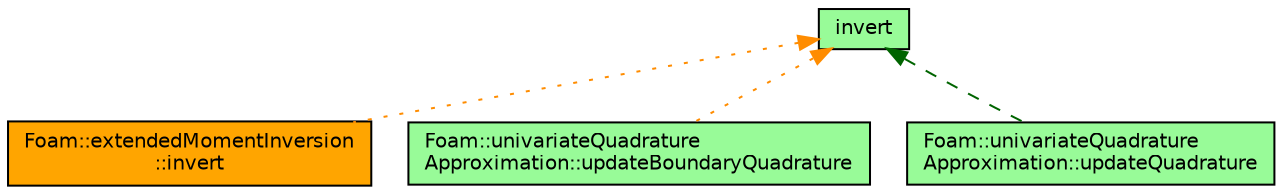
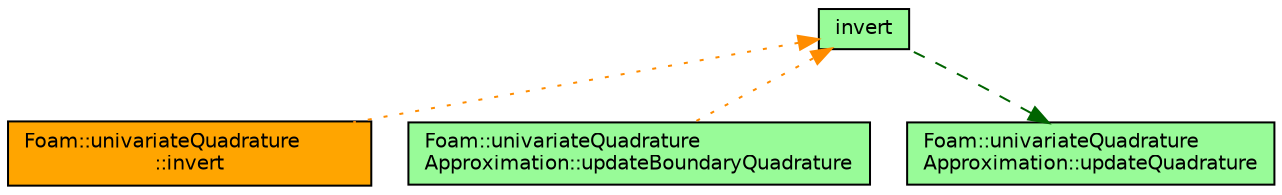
(965, 92) -> (969, 80)
(190, 154) -> (190, 154)
